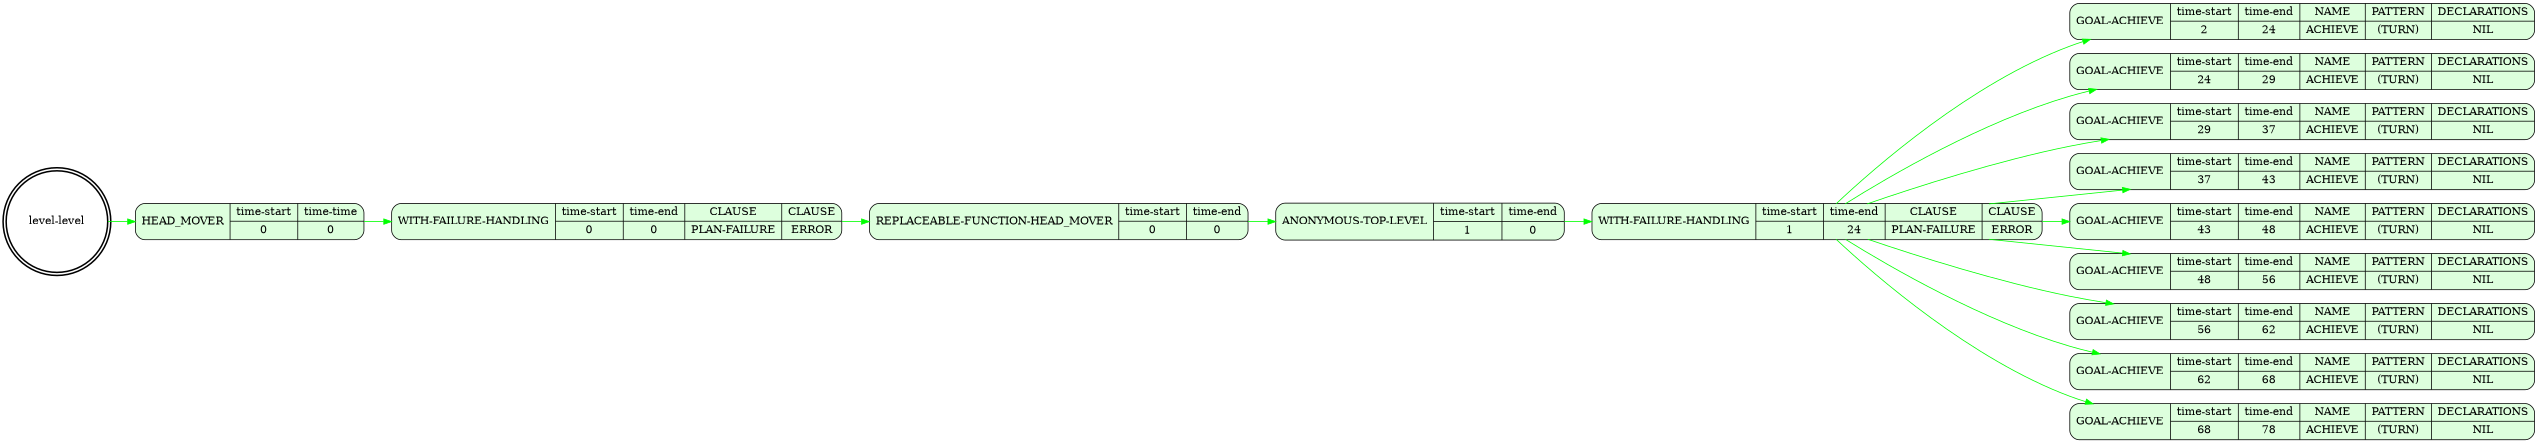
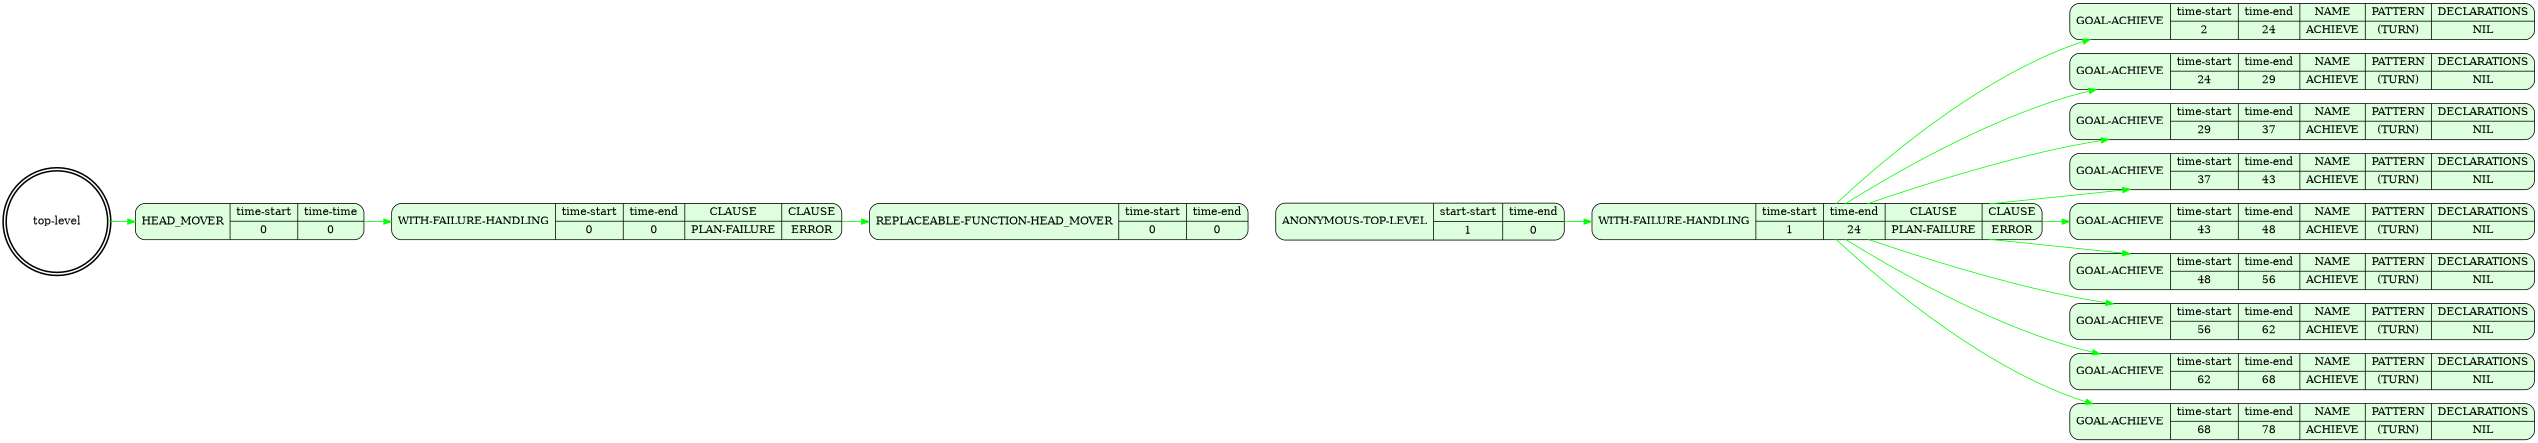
(1468, 212) -> (1468, 212)
(57, 222) -> (57, 222)
(1258, 222) -> none
